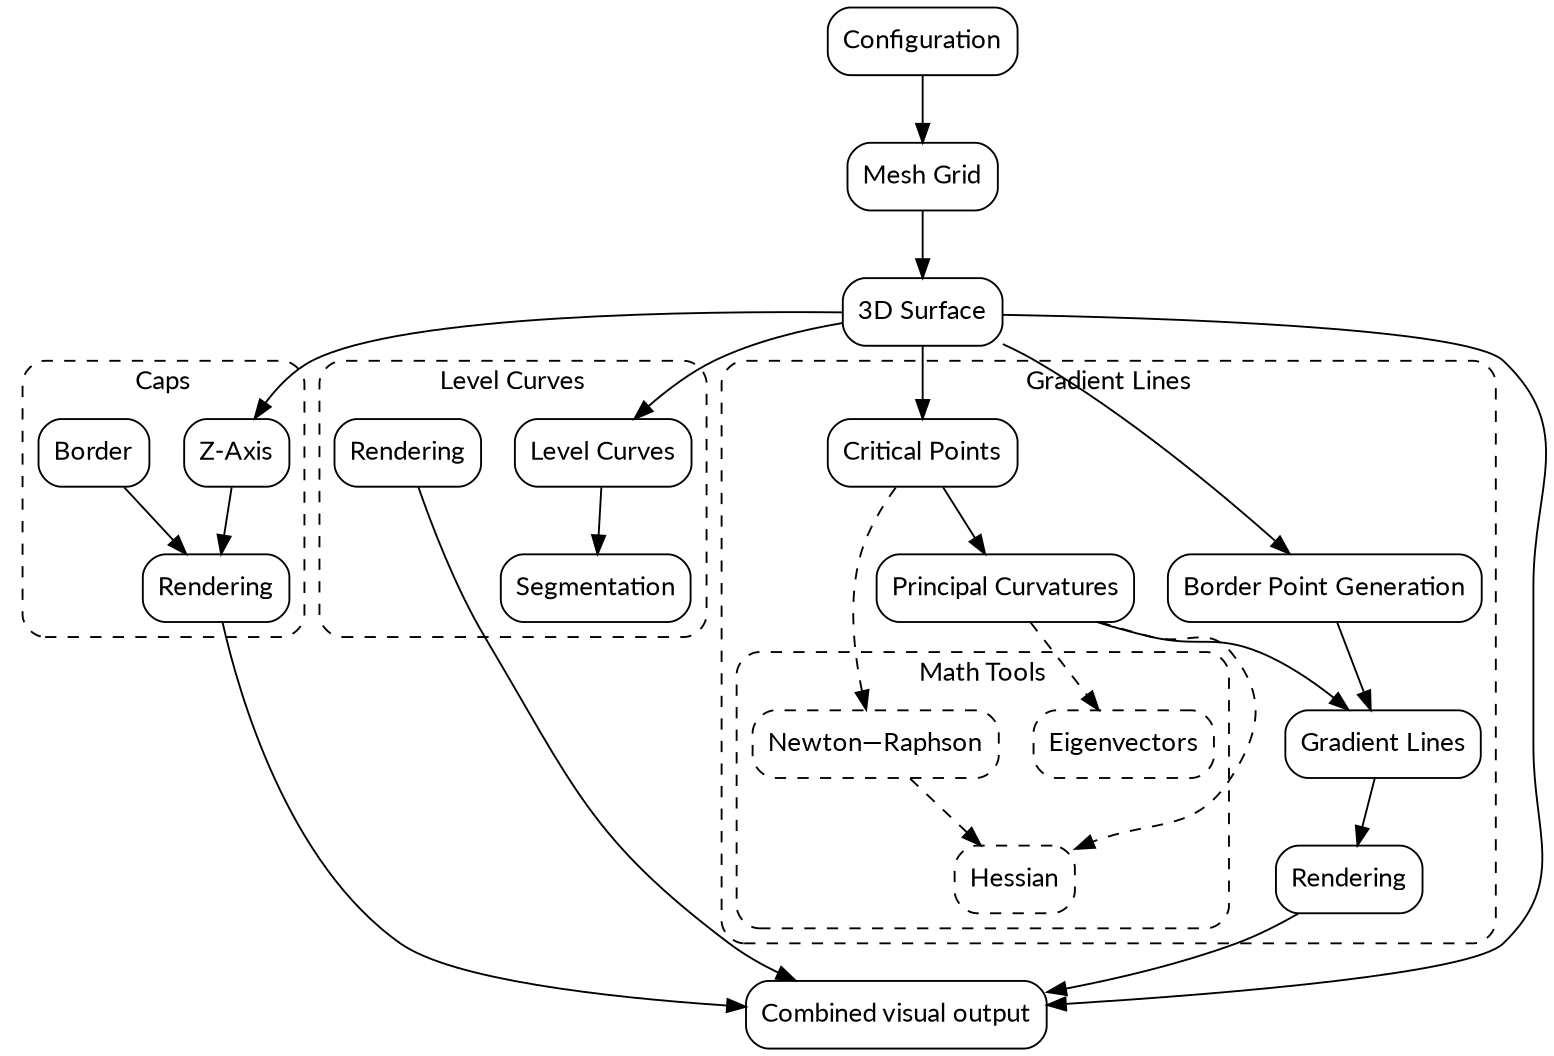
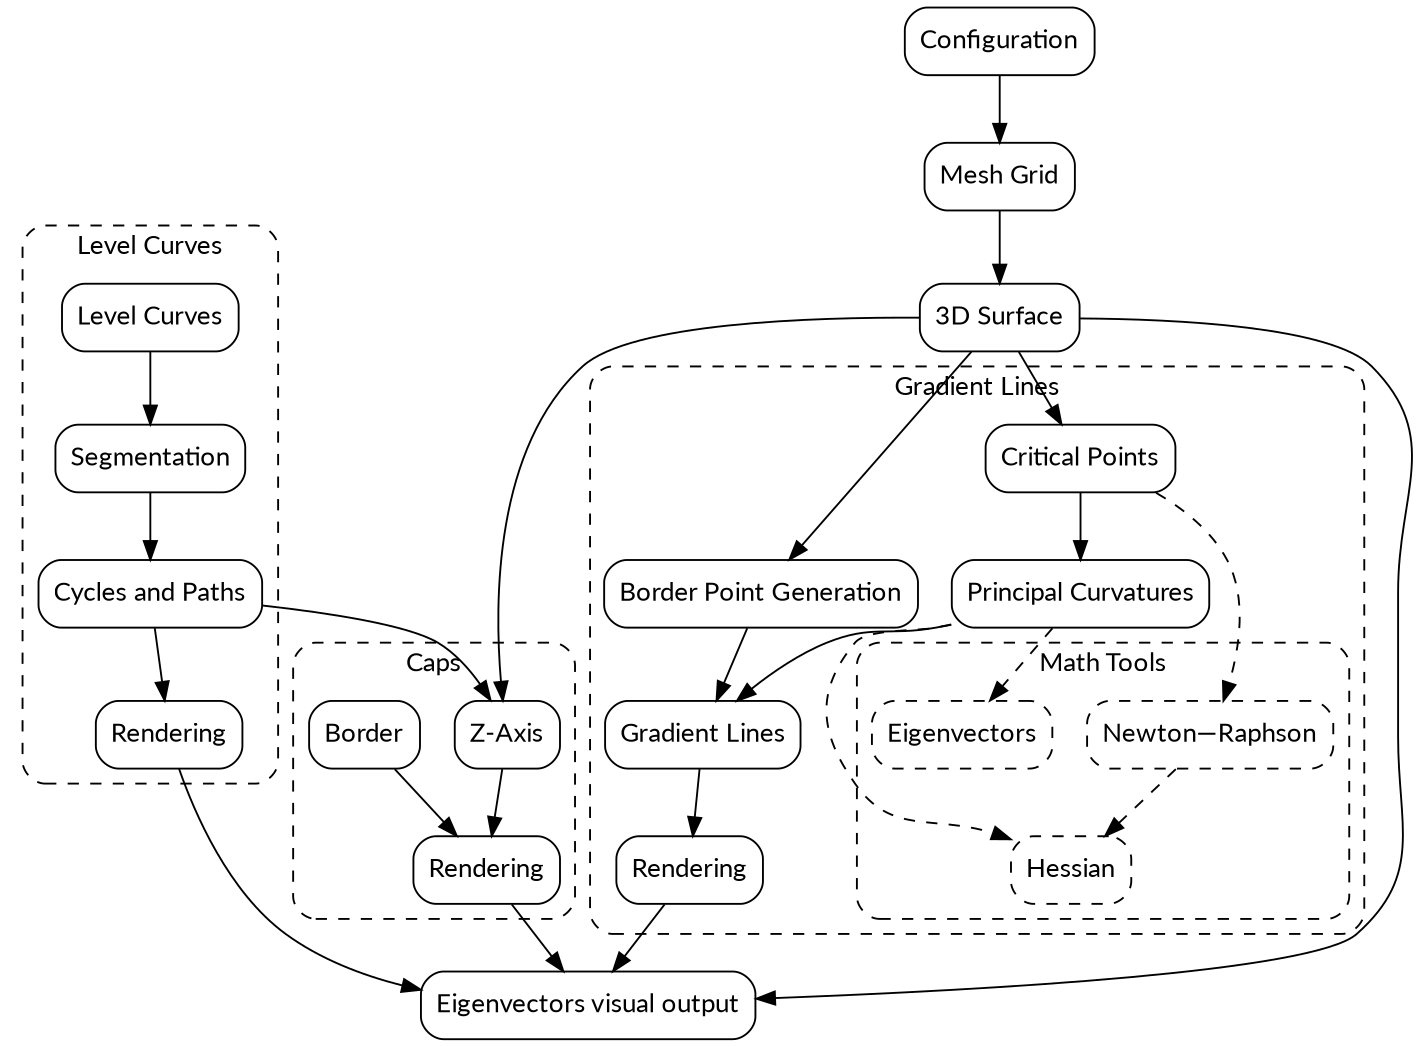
(744, 348) -> none
none -> (150, 594)
(896, 1015) -> (588, 1005)
